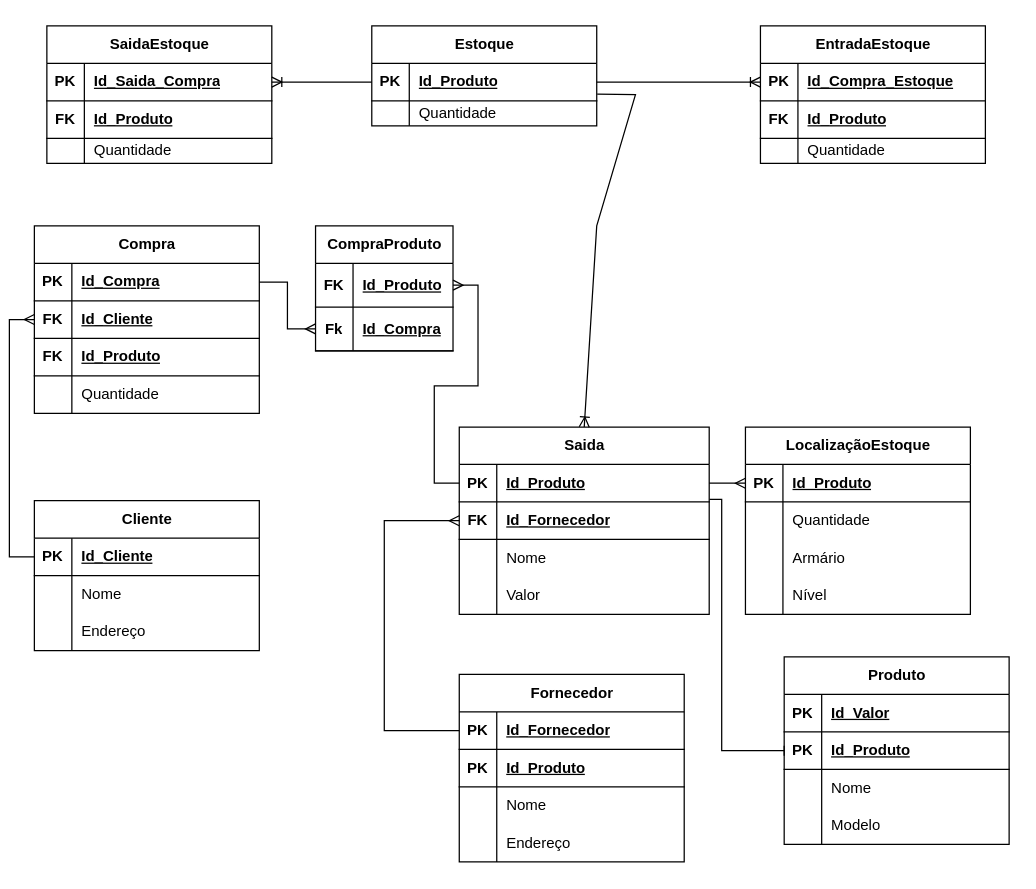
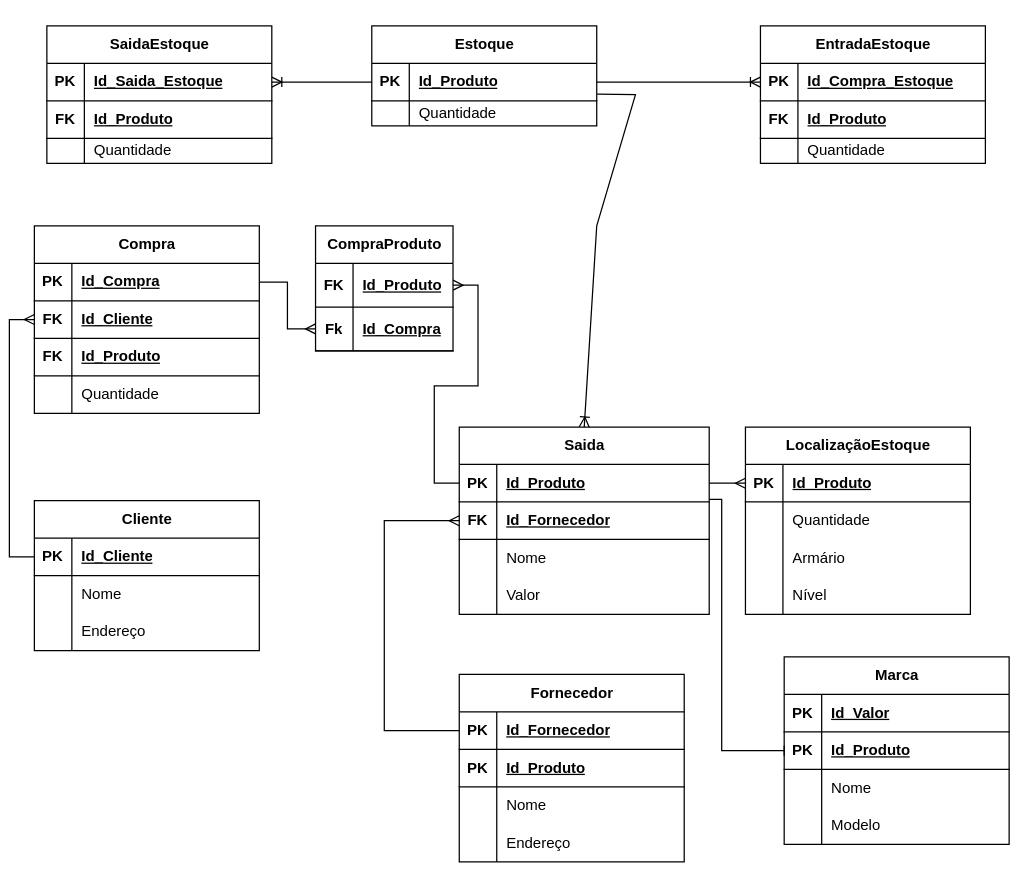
(155, 82) -> (160, 82)
(898, 676) -> (898, 676)
